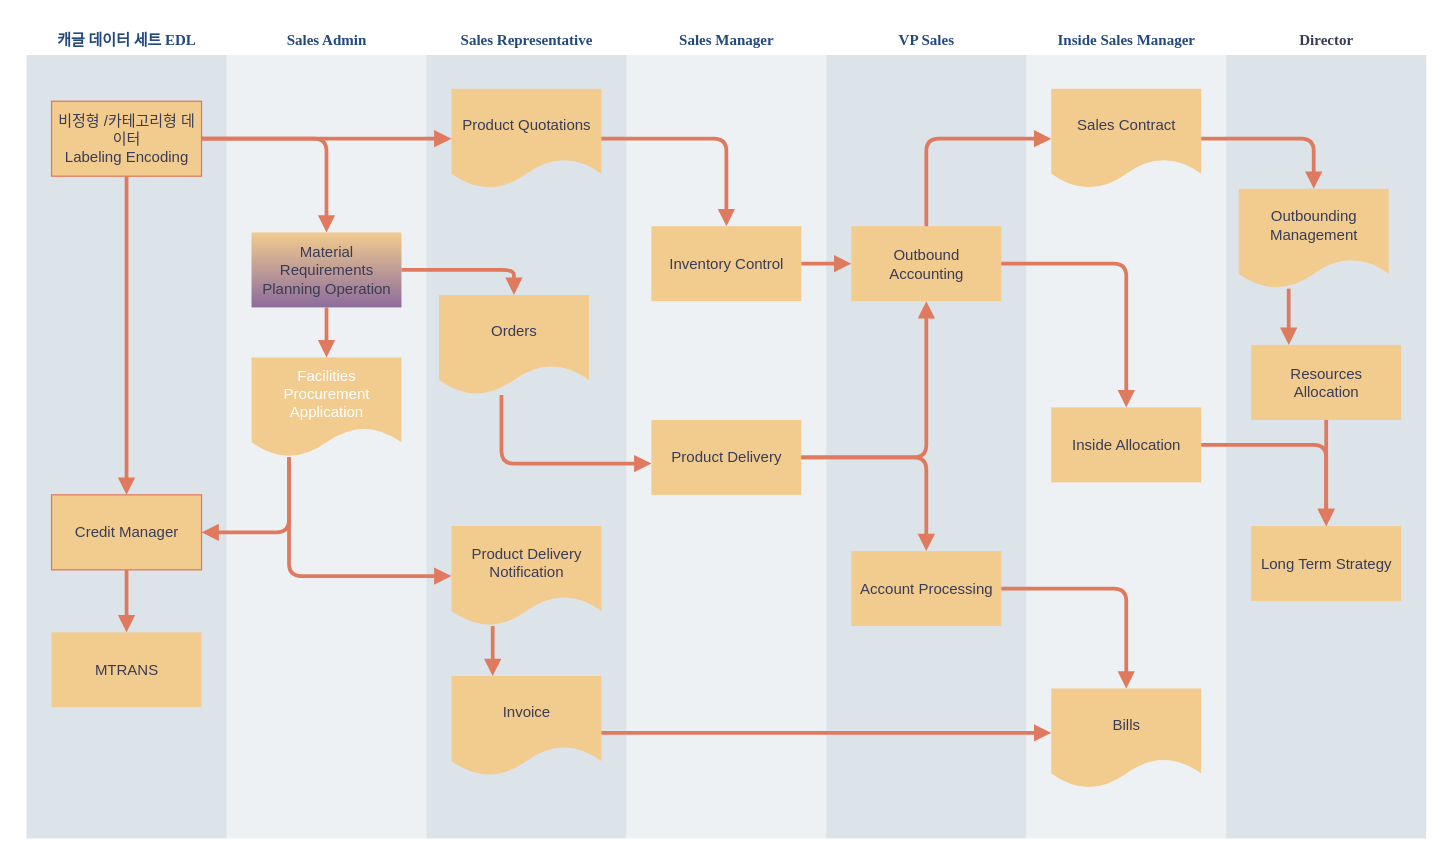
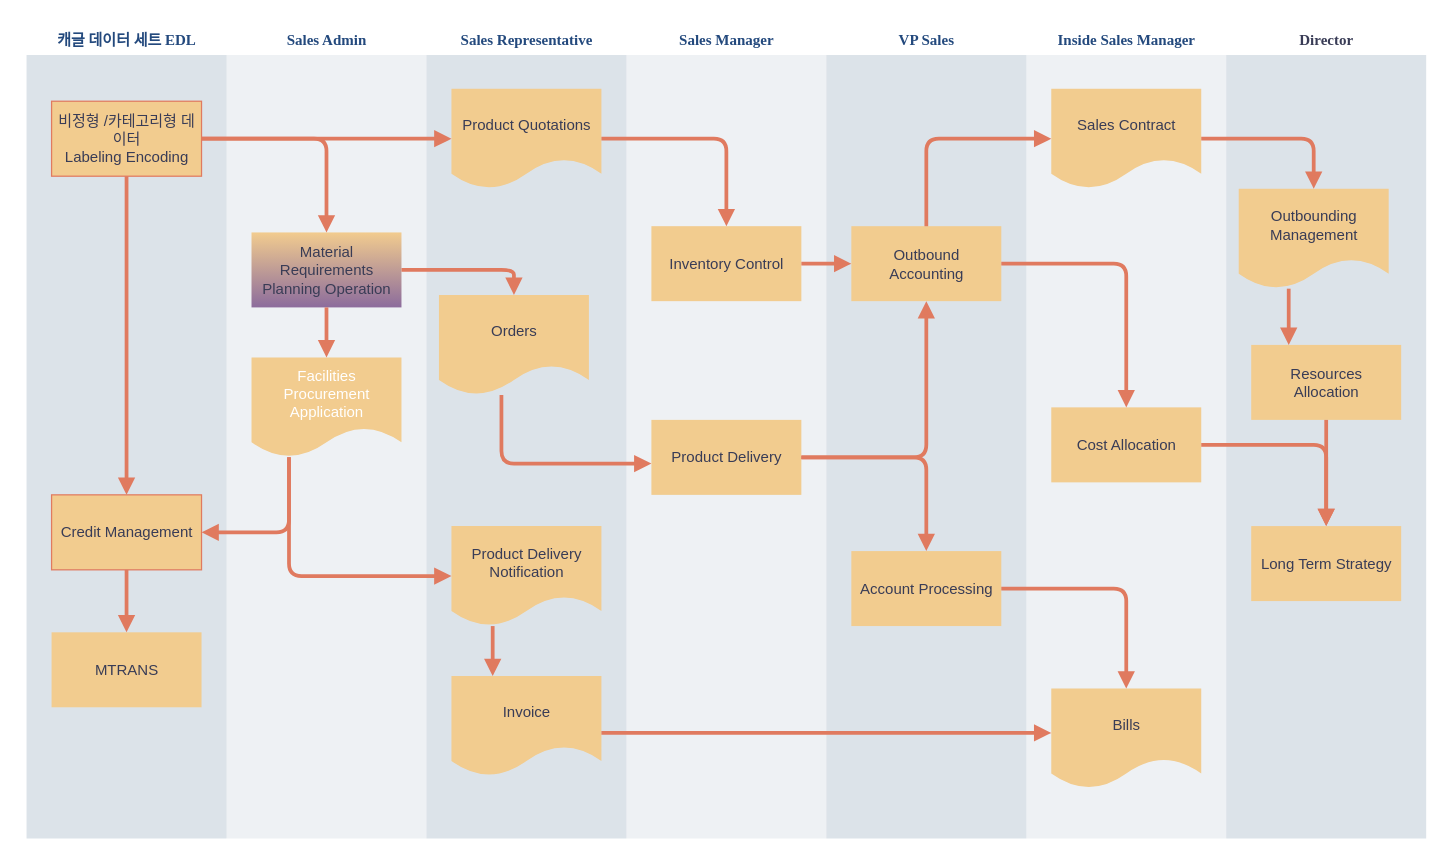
(1127, 446) -> (1127, 446)
(127, 533) -> (127, 533)
